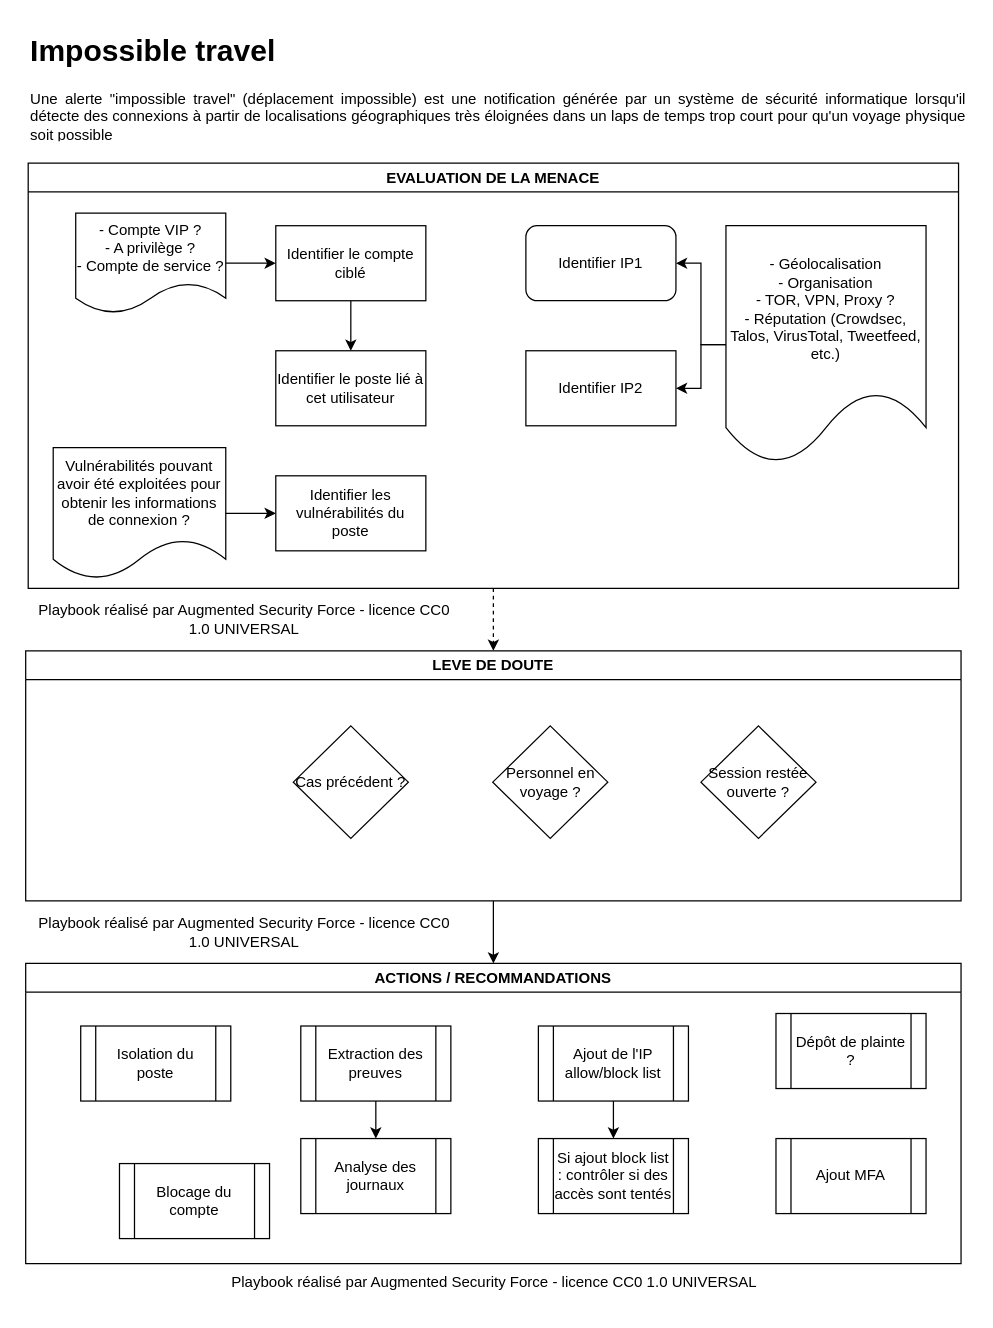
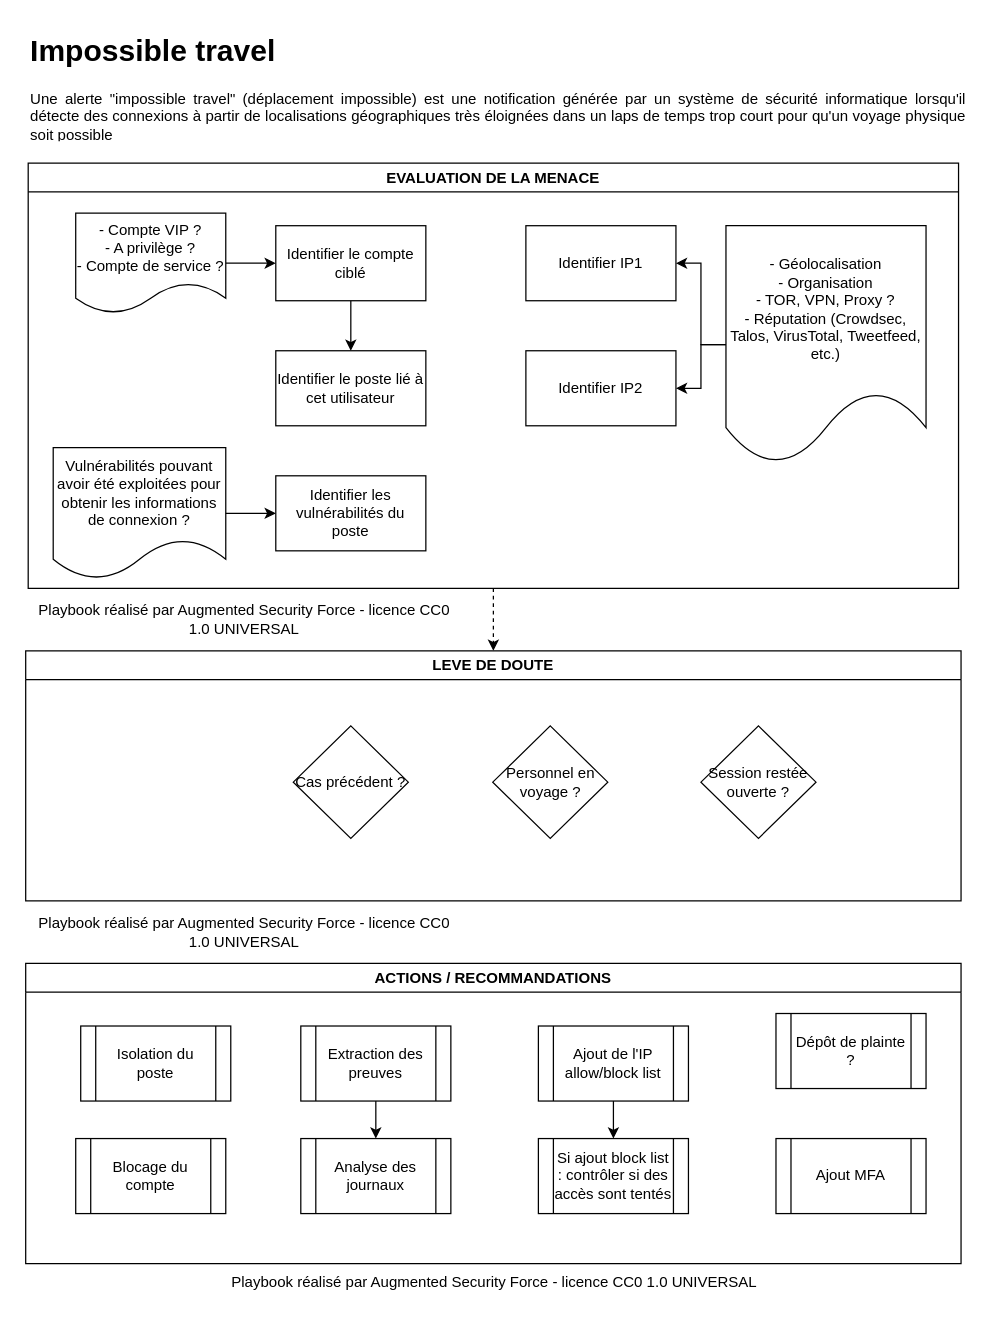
(601, 263) -> (601, 263)
(493, 929) -> none
(194, 1201) -> (151, 1176)
